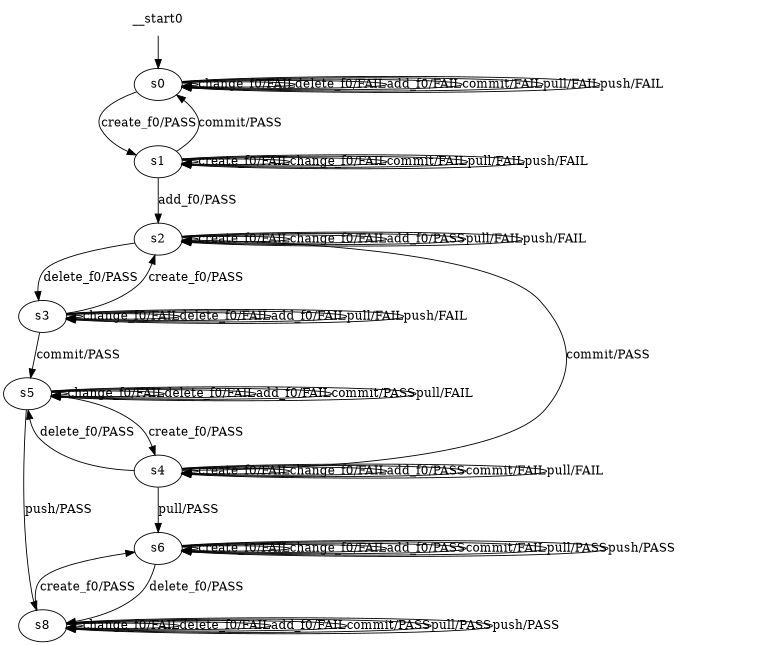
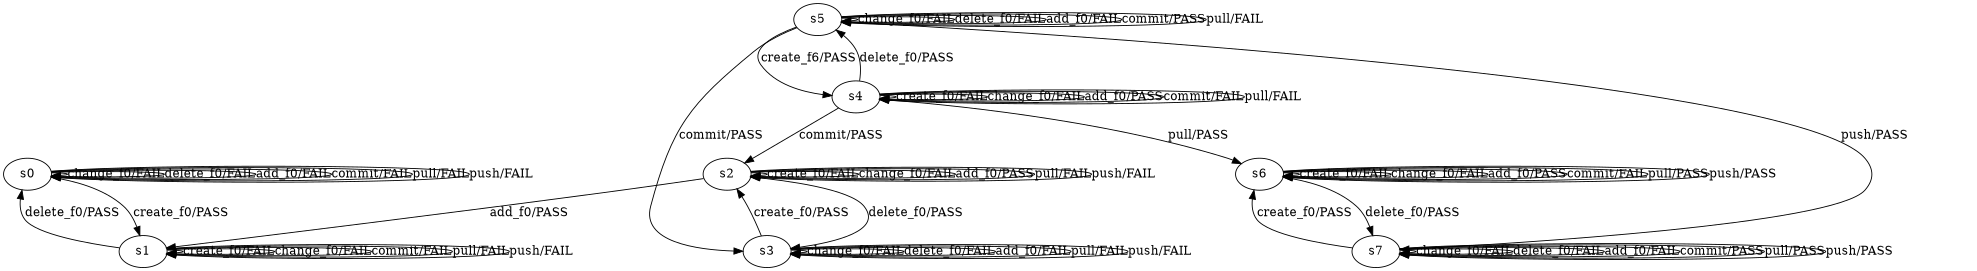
(158, 20) -> none
(240, 123) -> (72, 213)
(158, 196) -> (440, 214)
(36, 351) -> (672, 144)
(196, 432) -> (809, 58)
(43, 626) -> (1376, 252)
